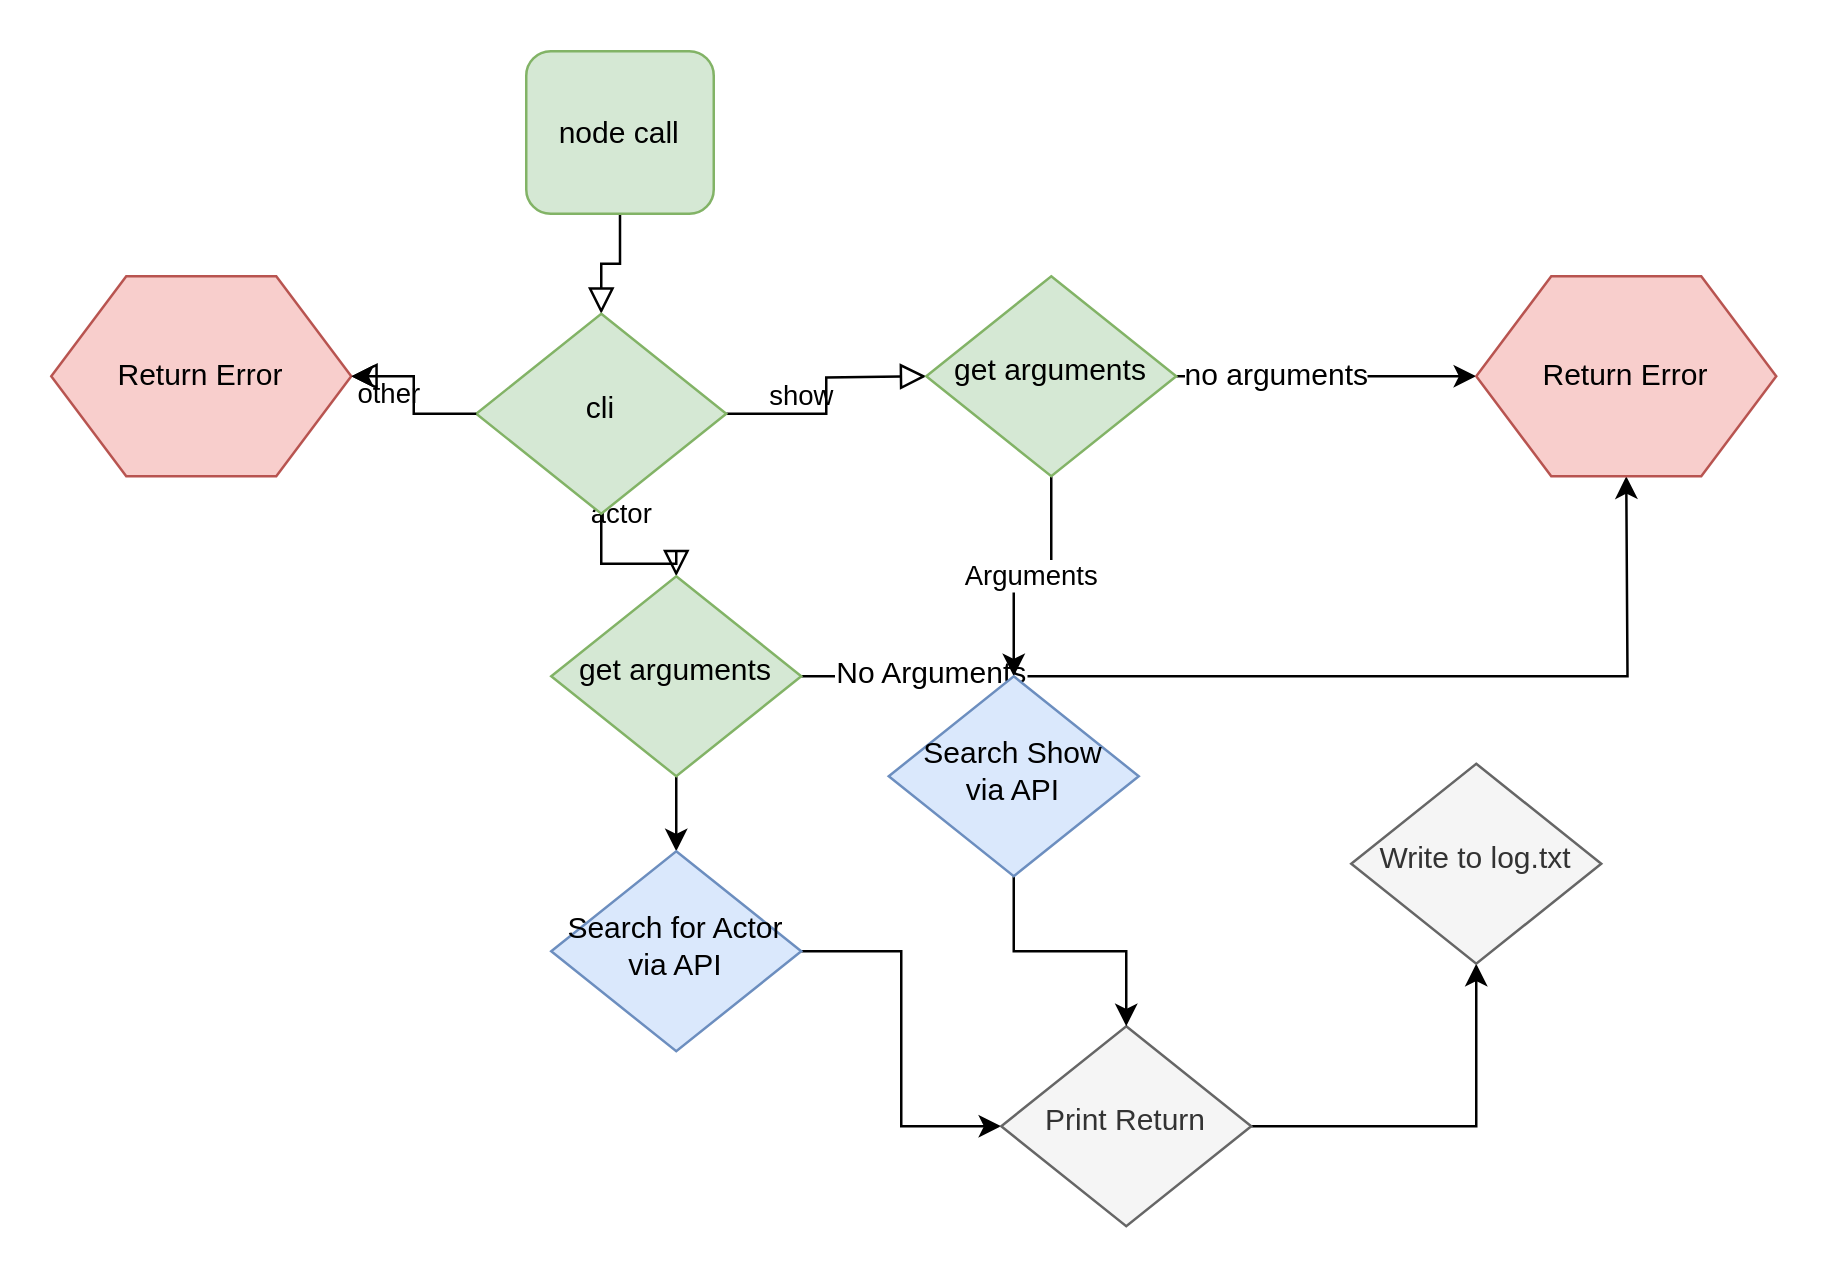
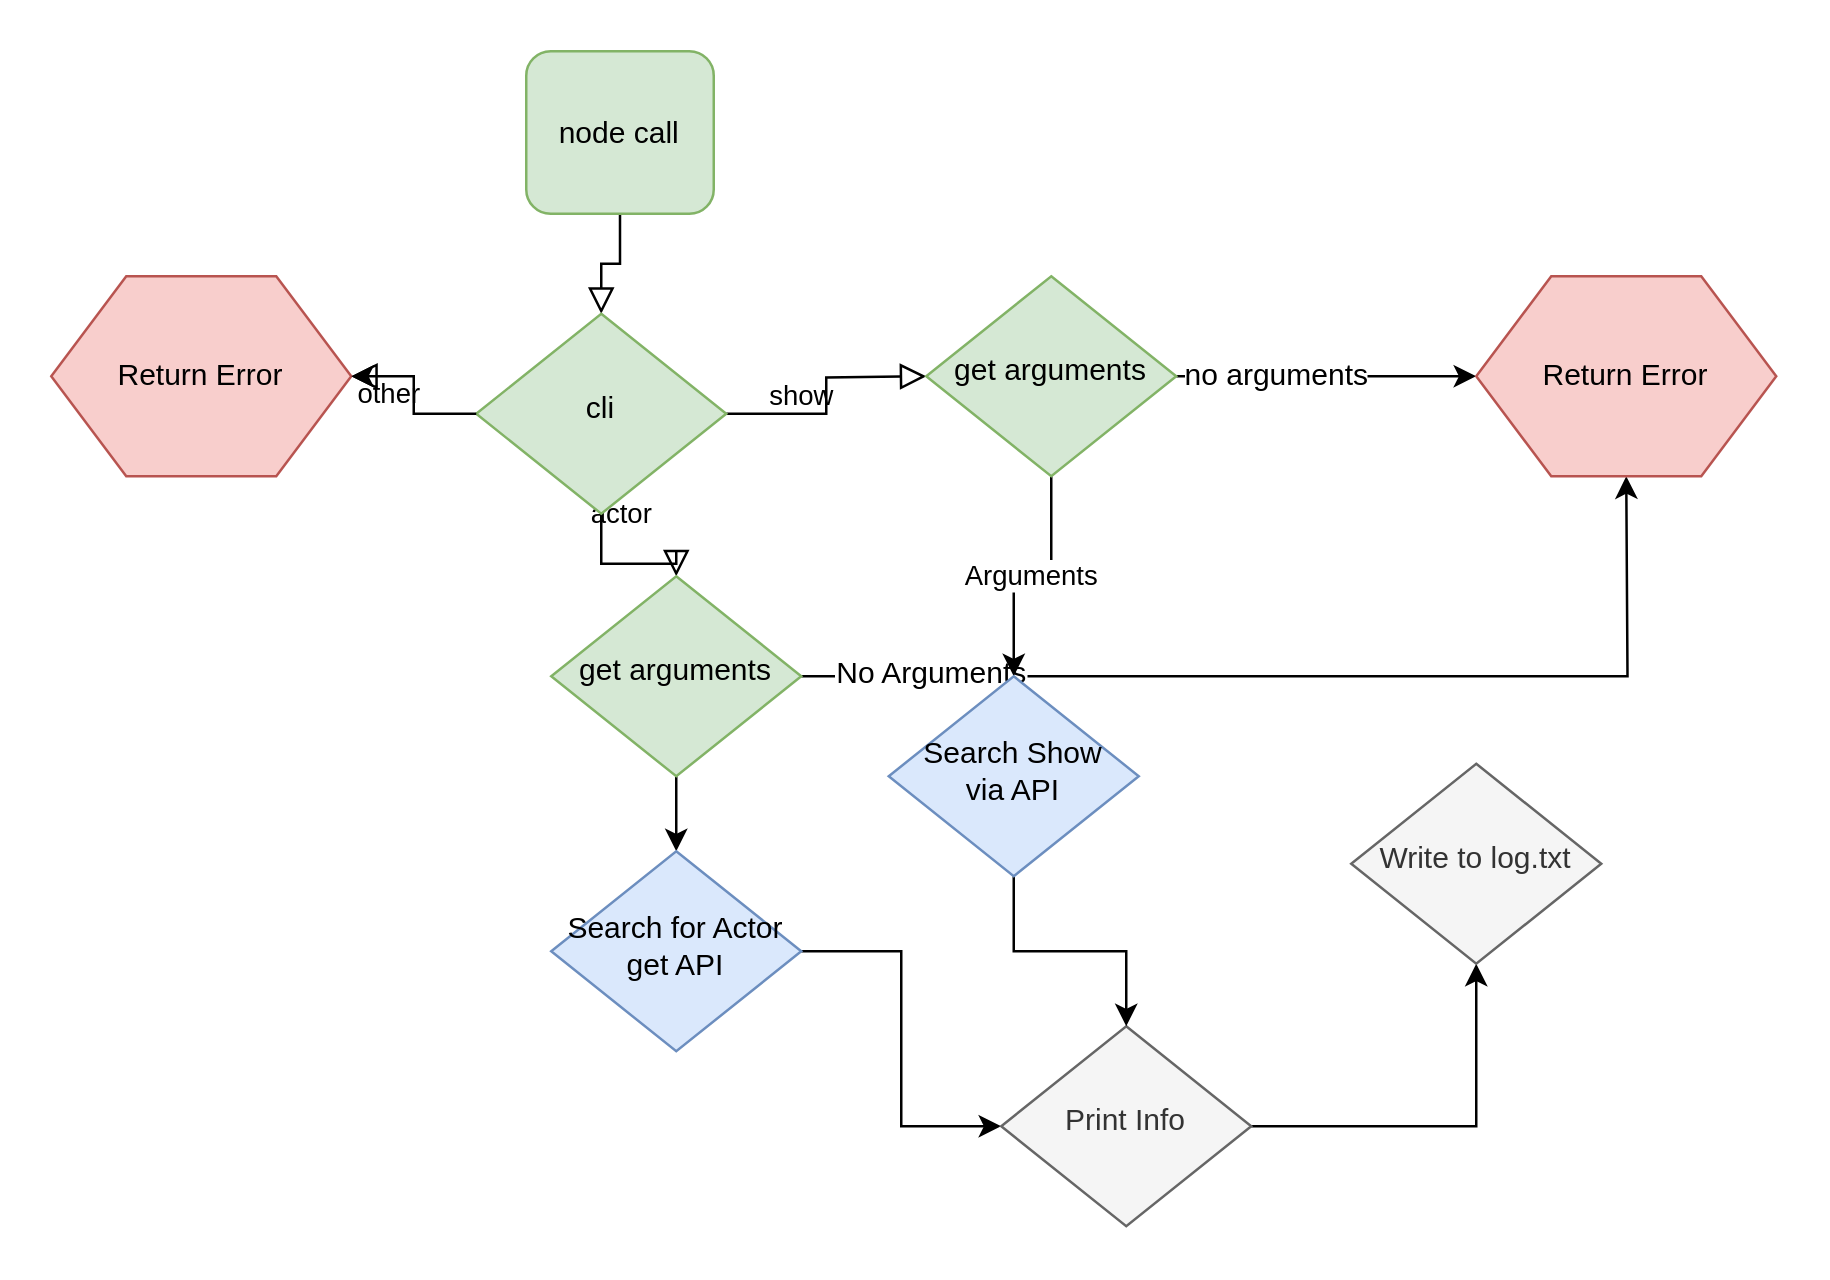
(676, 946) -> (676, 946)
(1126, 1121) -> (1126, 1121)
